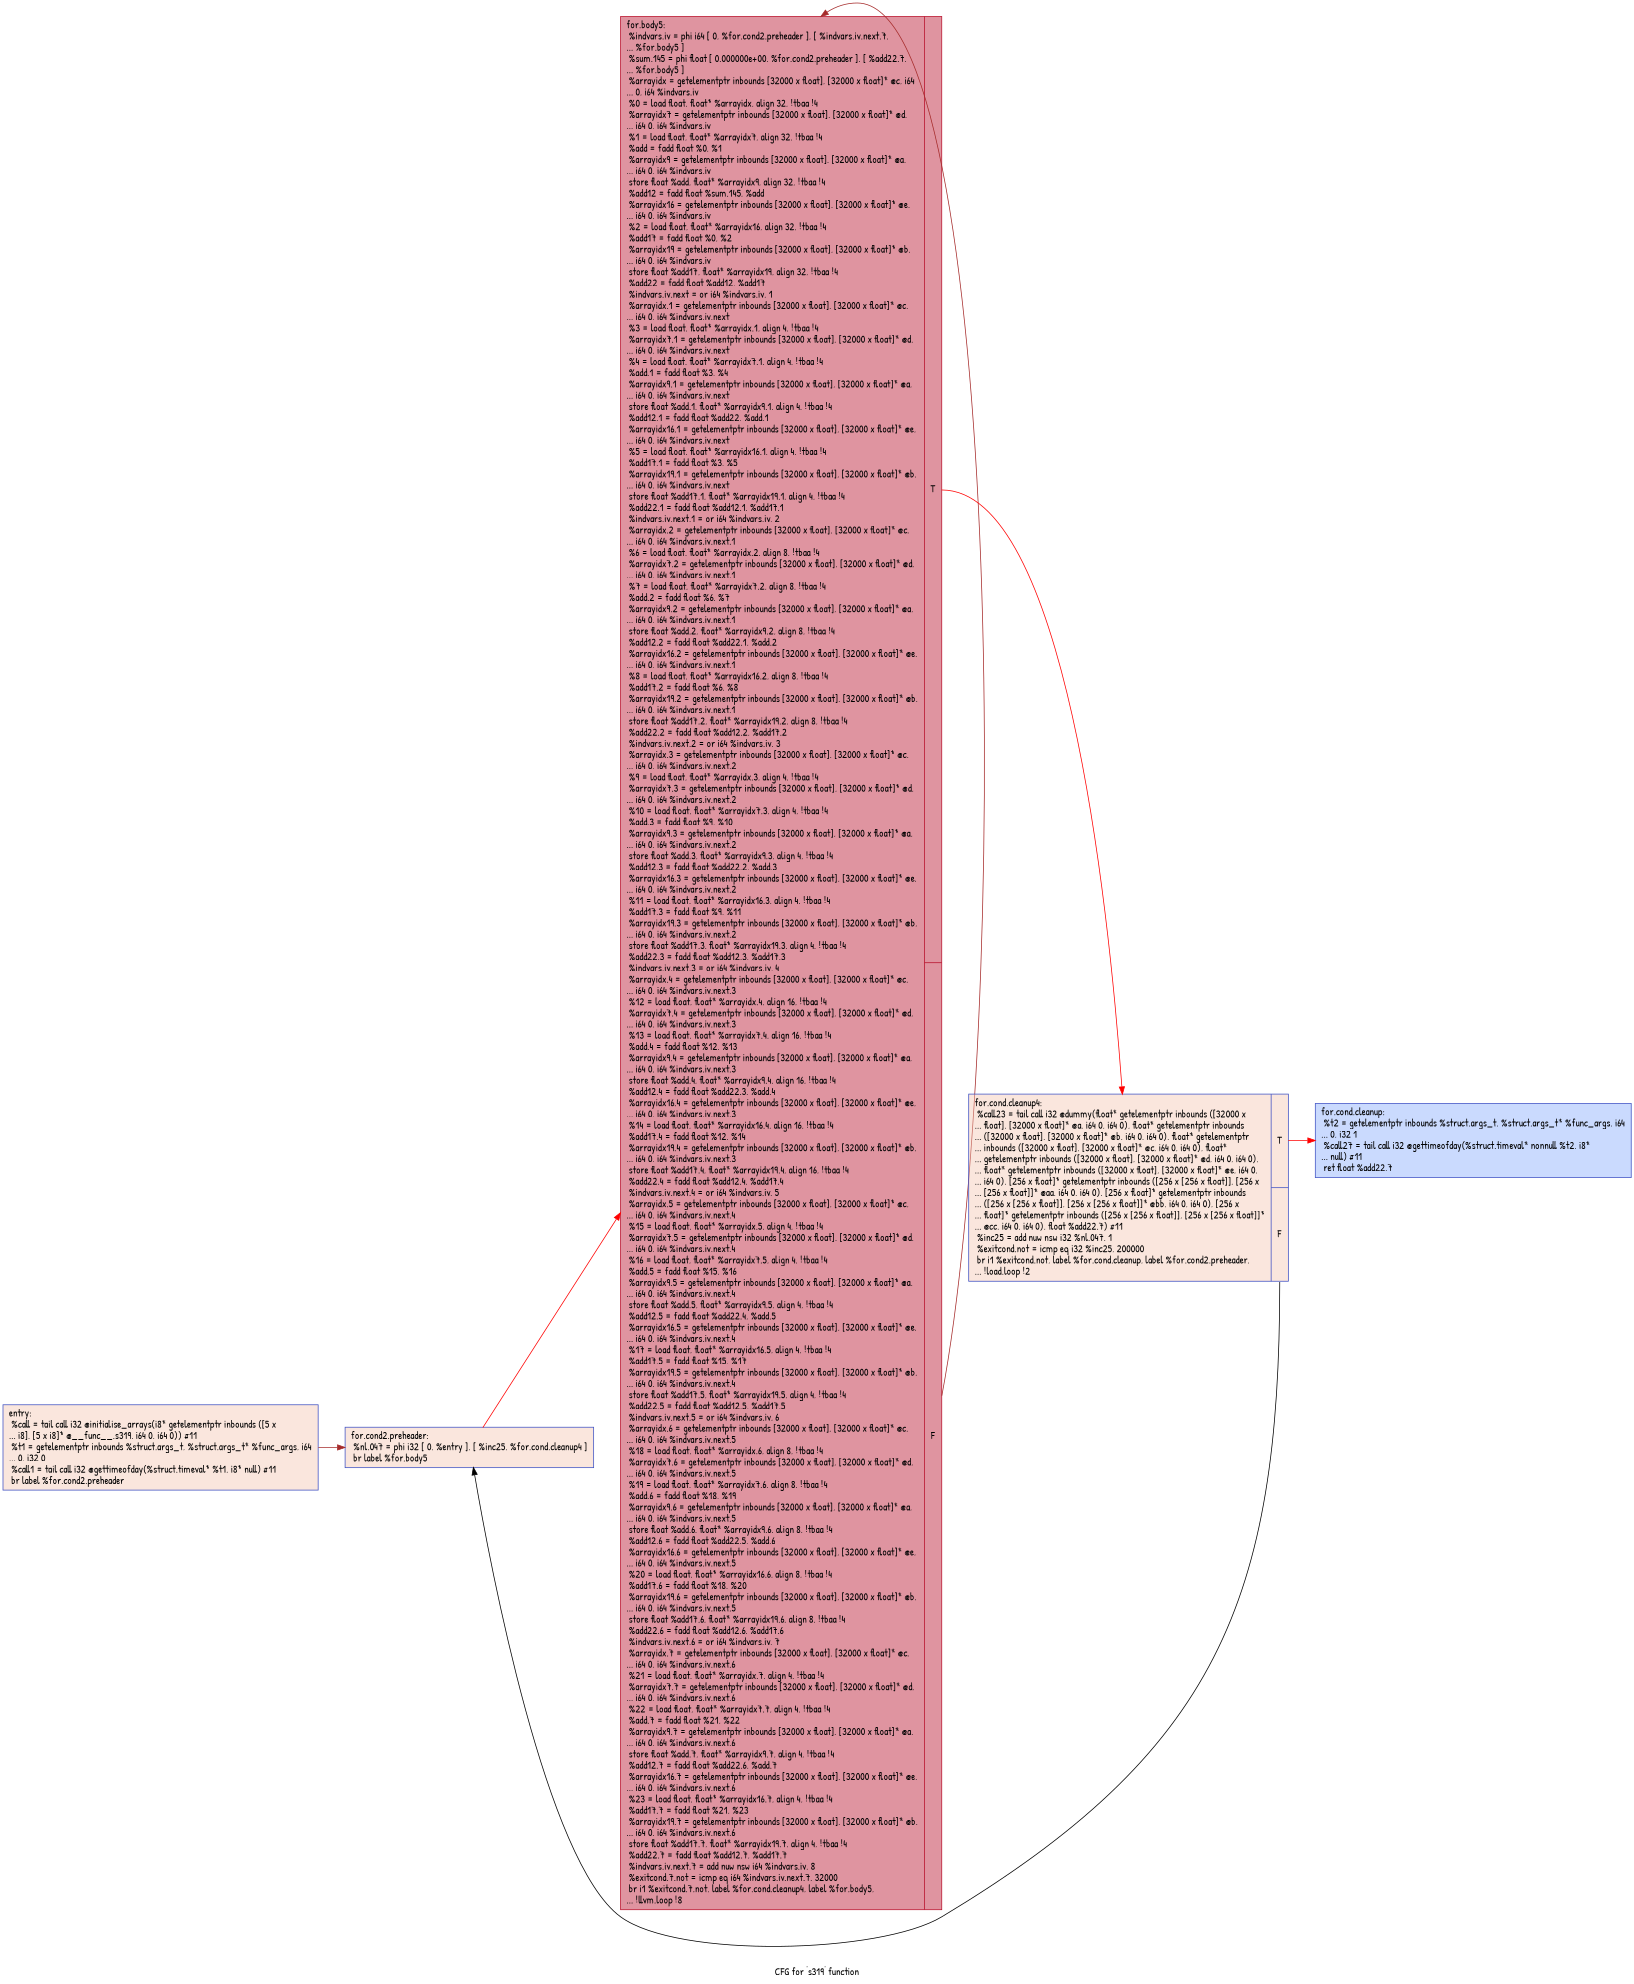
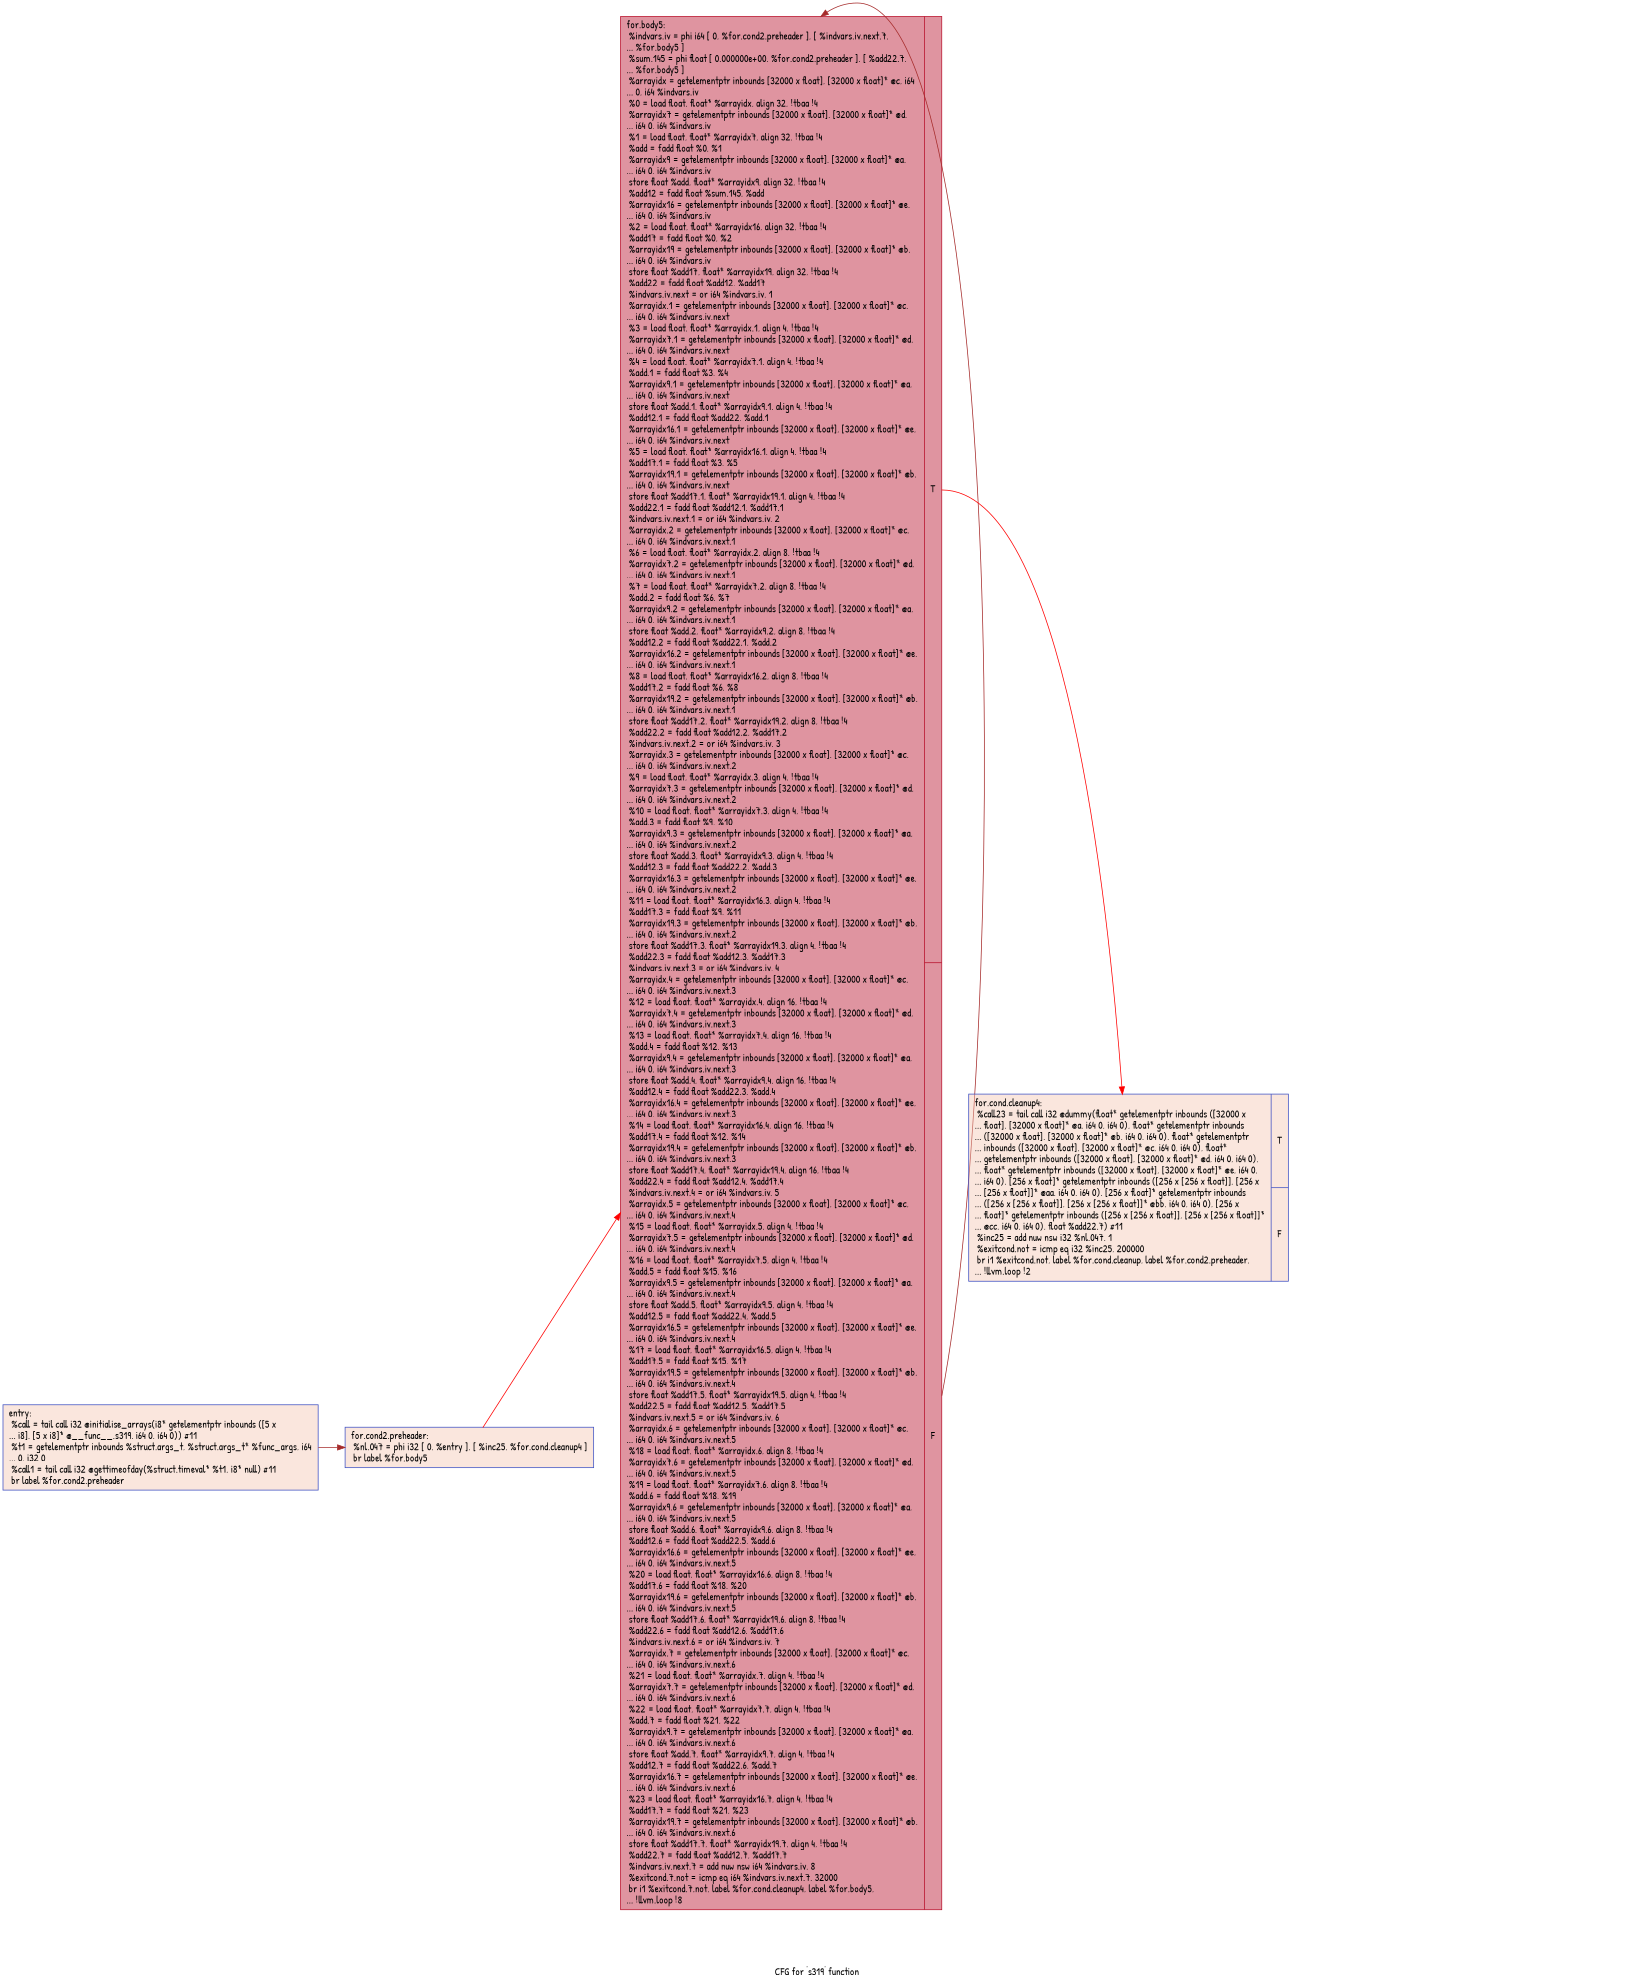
(1473, 1141) -> none
(1003, 1272) -> (1003, 1272)
(925, 1924) -> none
